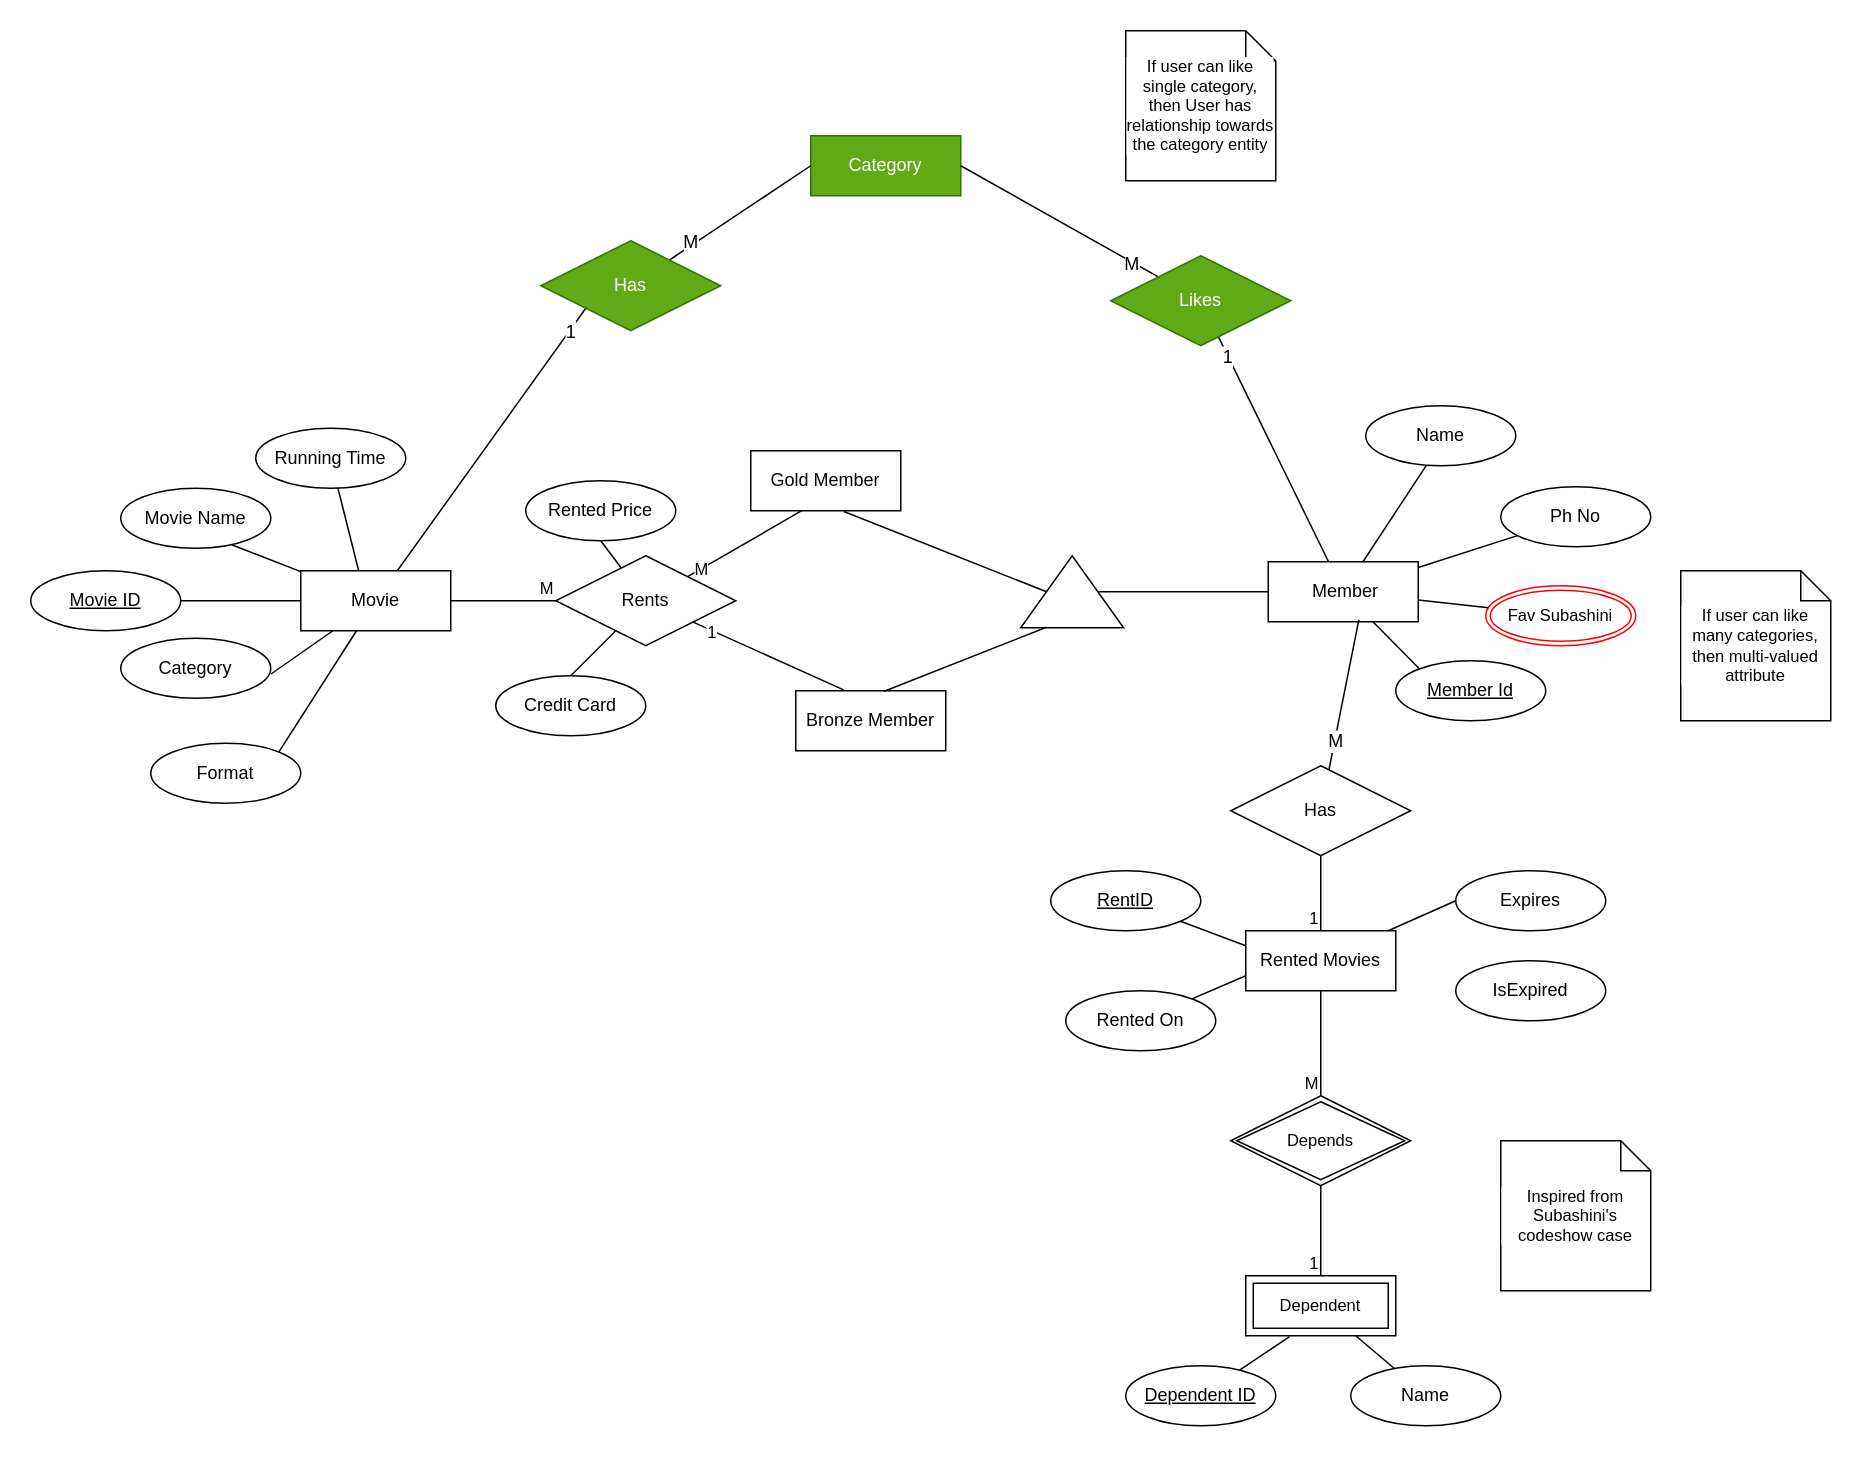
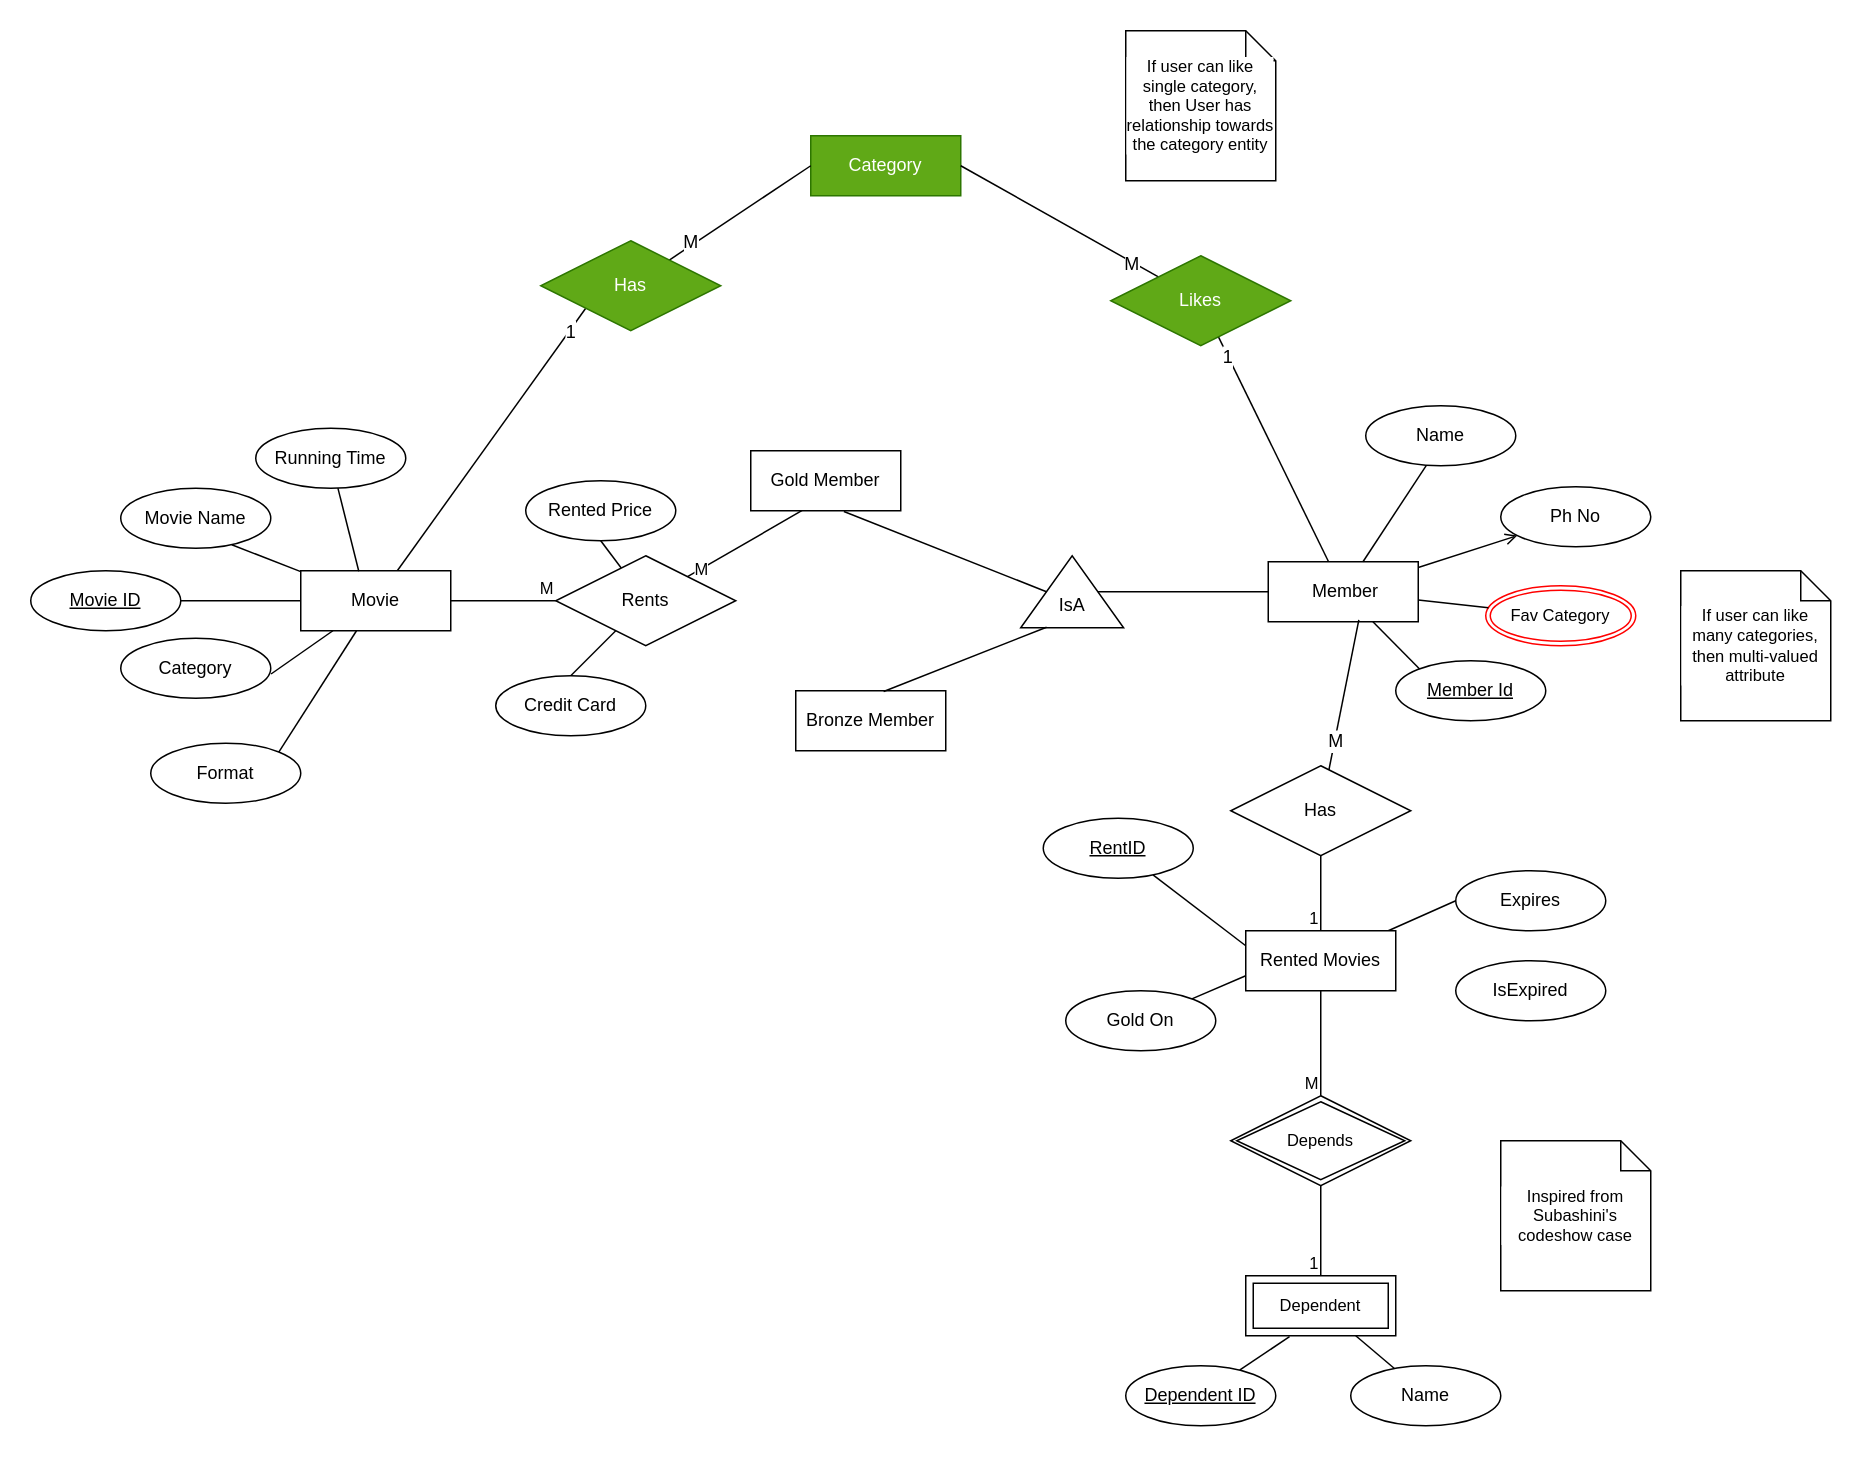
(1512, 537) -> (1510, 538)
none -> (1072, 605)
(1561, 616) -> (1561, 616)
(769, 656) -> none
(1126, 901) -> (1118, 848)
(1141, 1021) -> (1141, 1021)
